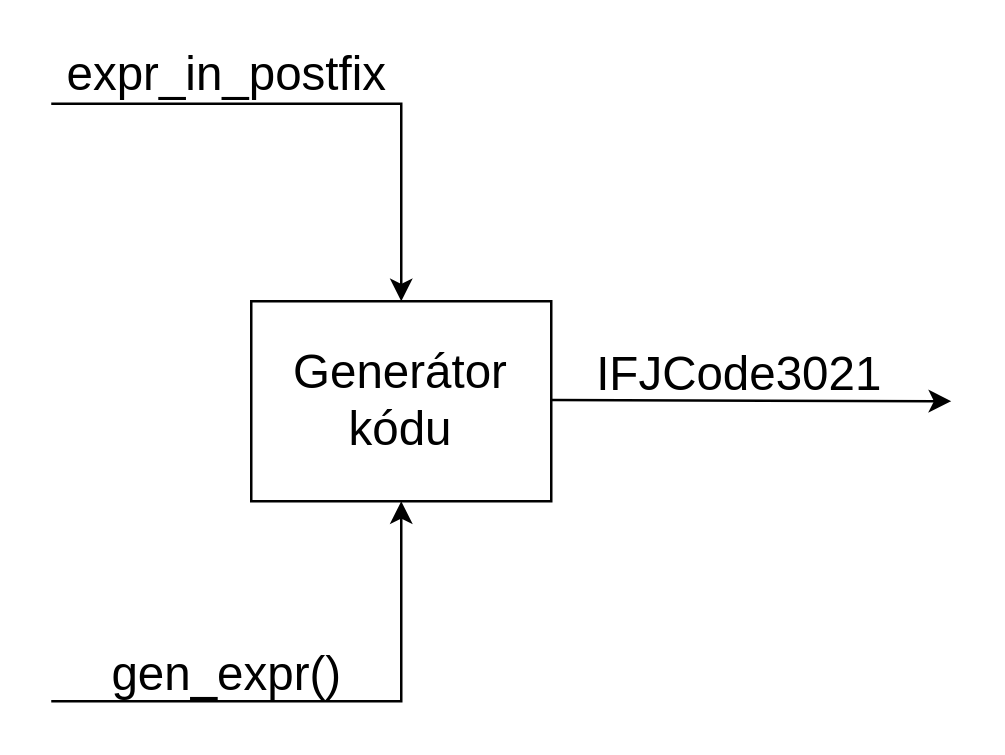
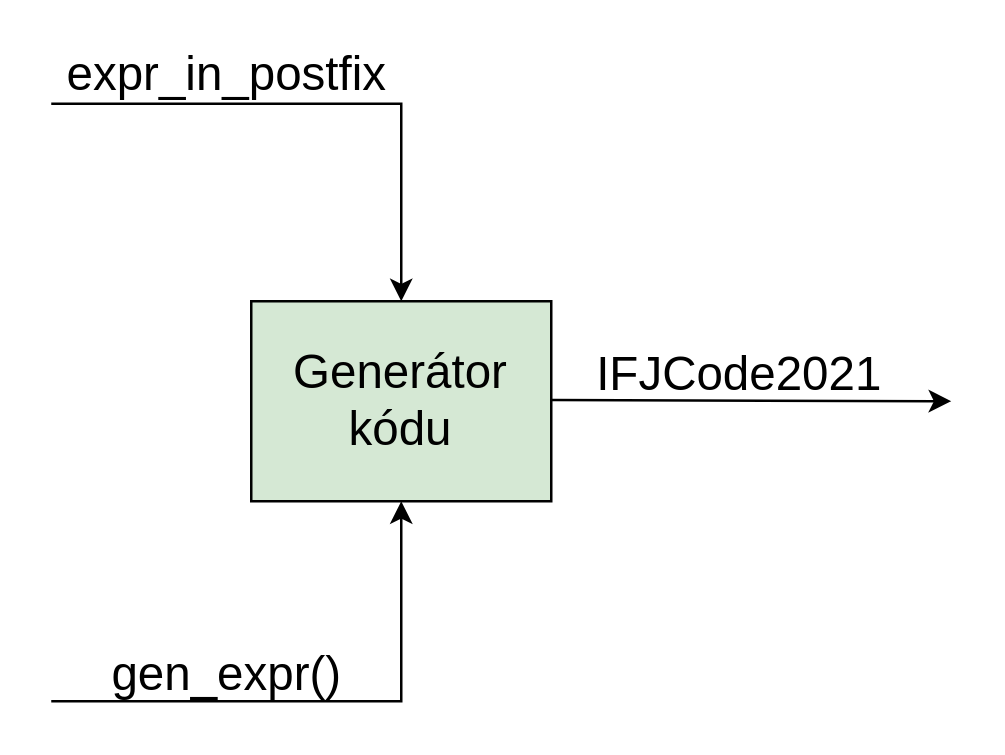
(740, 376) -> (740, 376)
(401, 401) -> (401, 401)
